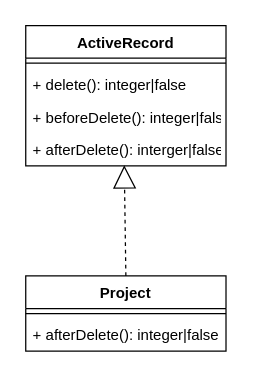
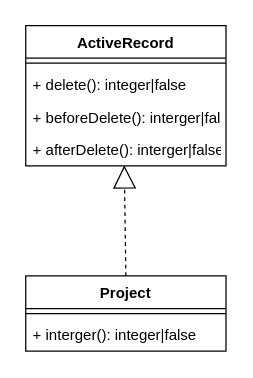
(149, 118) -> (153, 118)
(145, 335) -> (132, 335)
